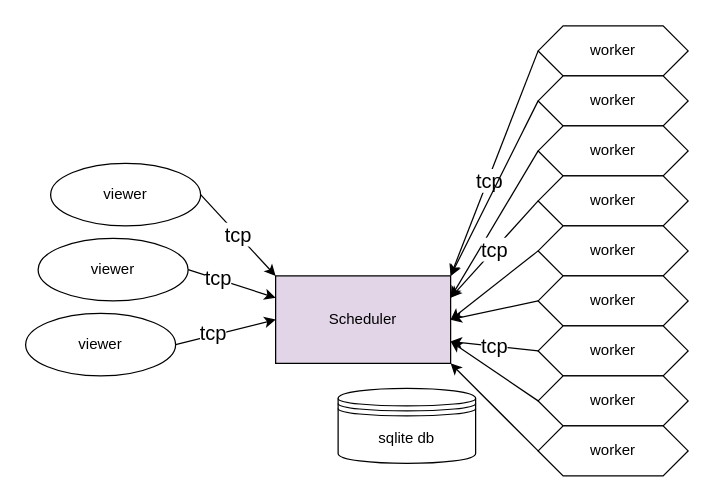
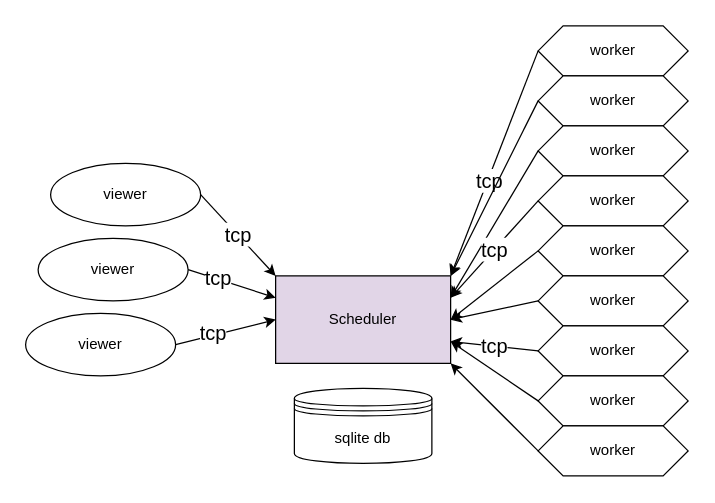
(407, 426) -> (363, 426)
